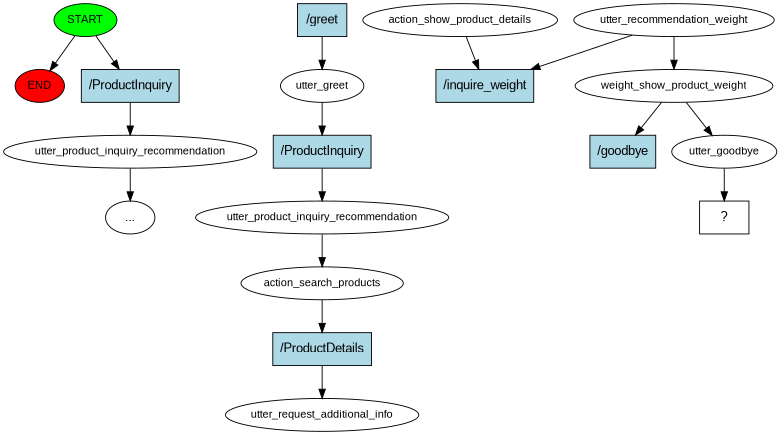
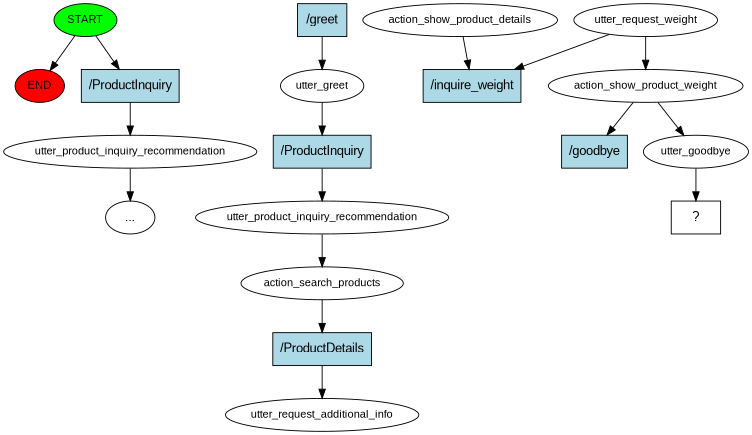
(674, 20) -> (646, 20)
(674, 86) -> (646, 86)
